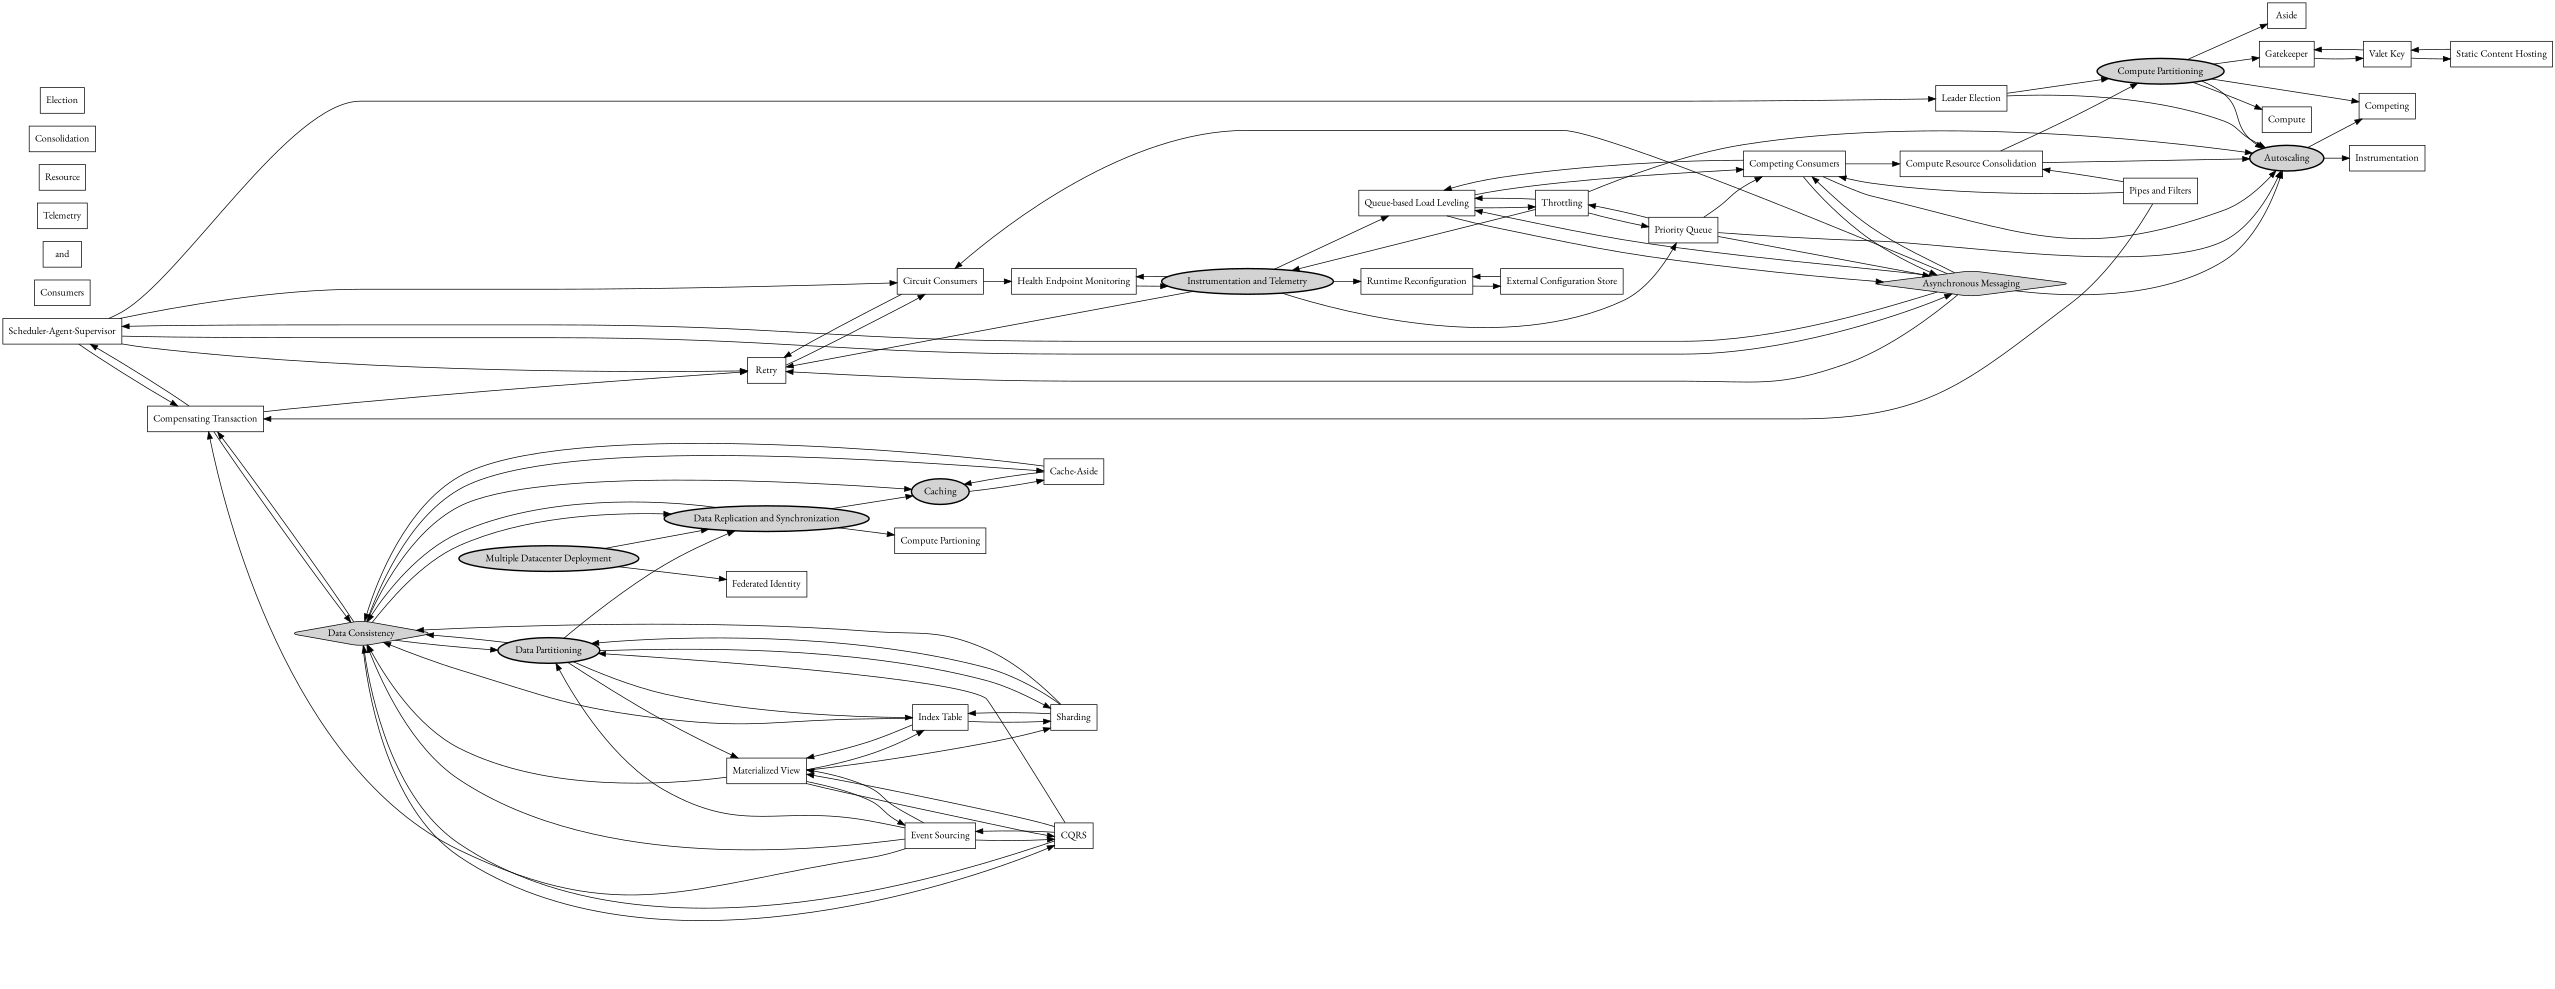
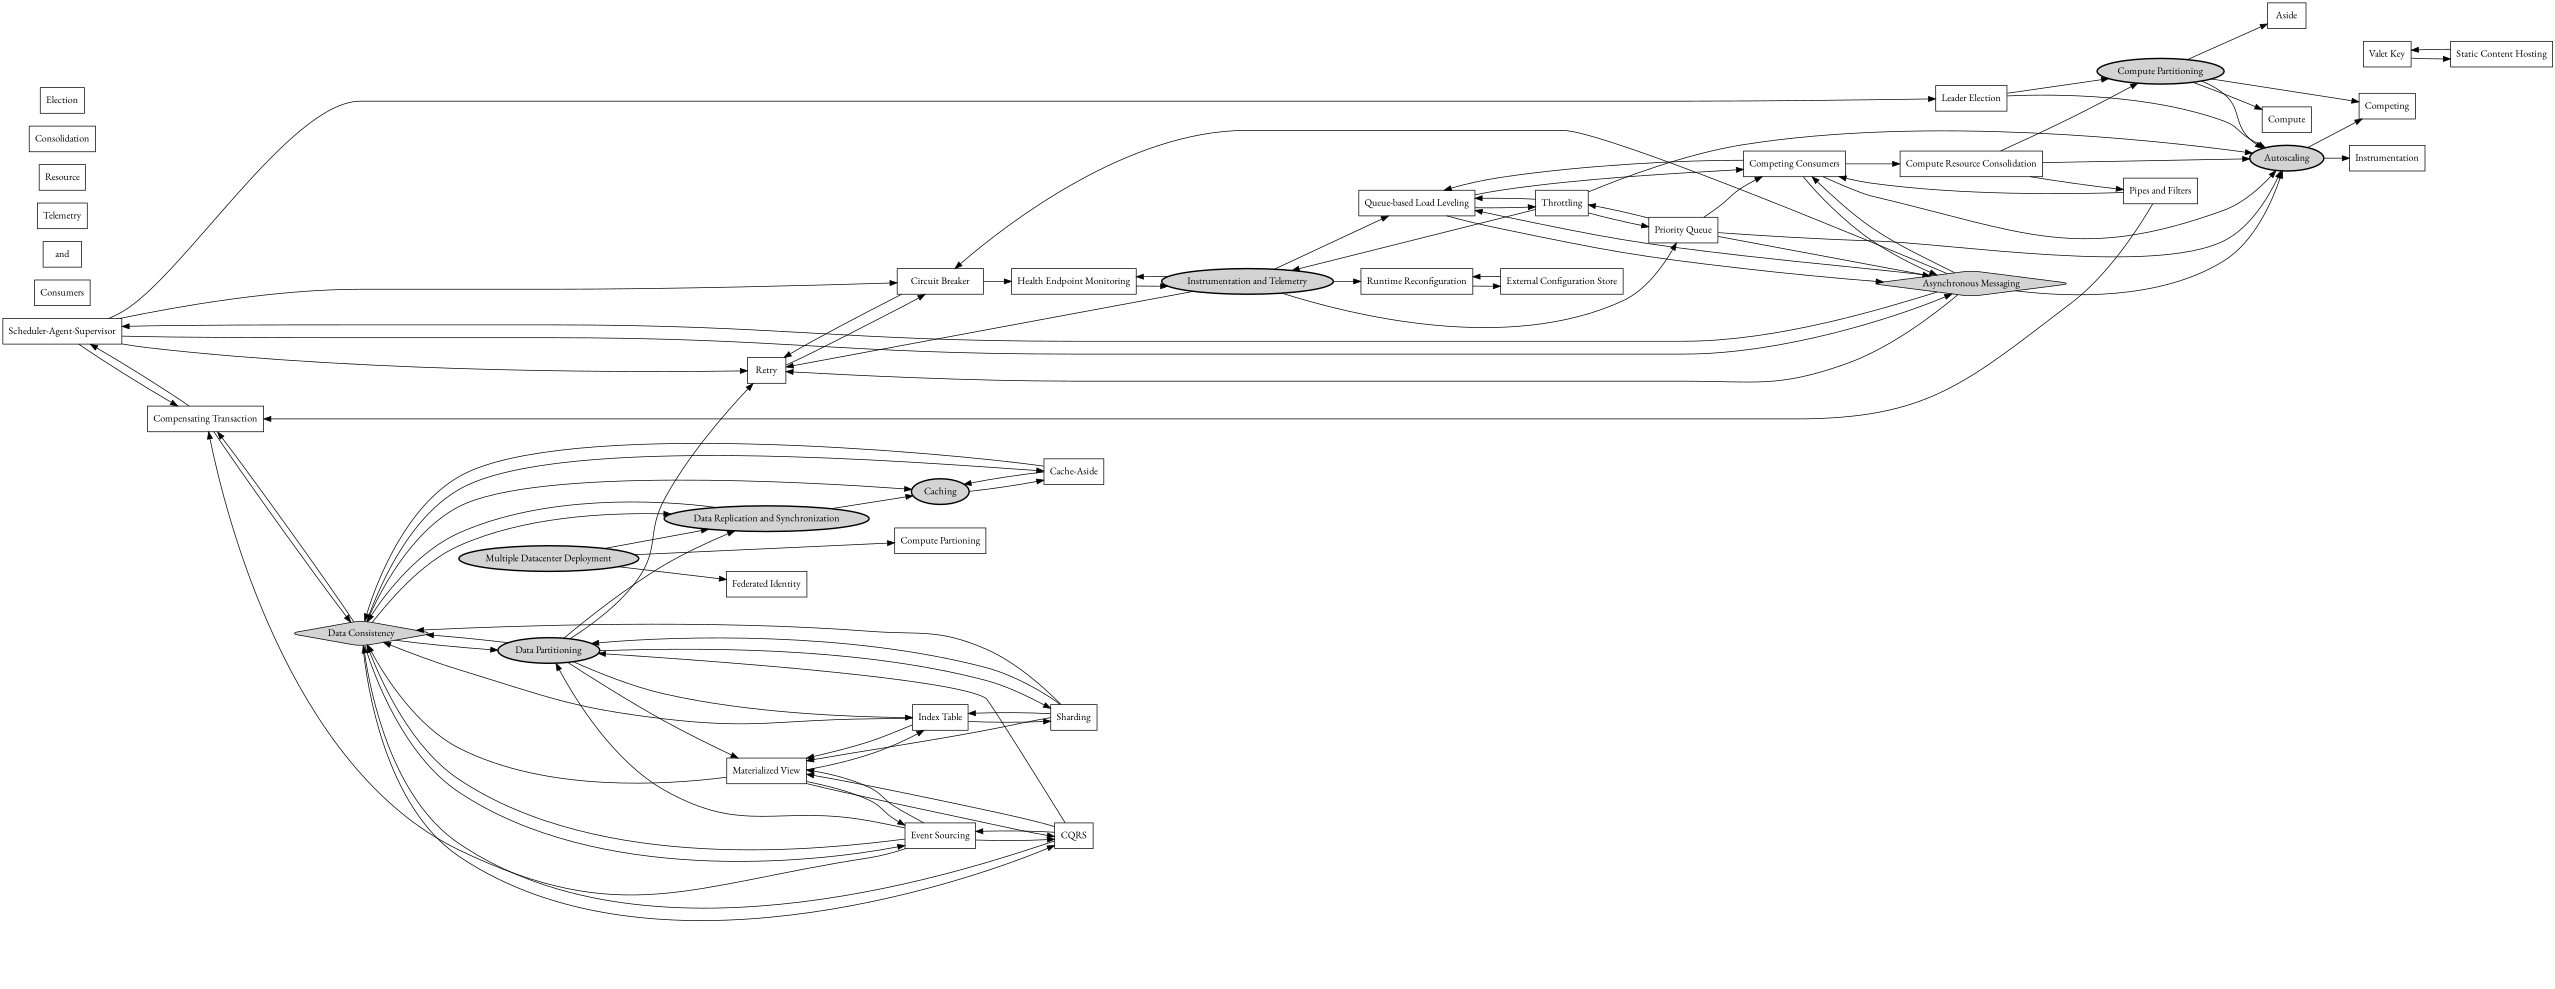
(2287, 54) -> none
(2087, 176) -> (2073, 183)
(940, 281) -> (940, 281)
(502, 390) -> (655, 524)
(863, 531) -> (761, 549)
(926, 754) -> (932, 740)
none -> (585, 844)
